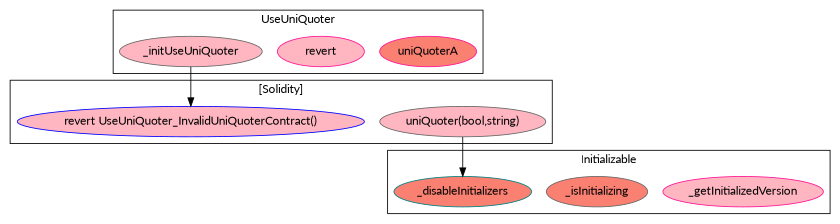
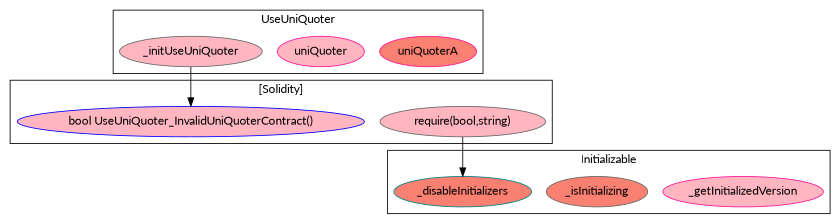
(321, 52) -> (321, 52)
(191, 122) -> (191, 122)
(463, 122) -> (463, 122)
